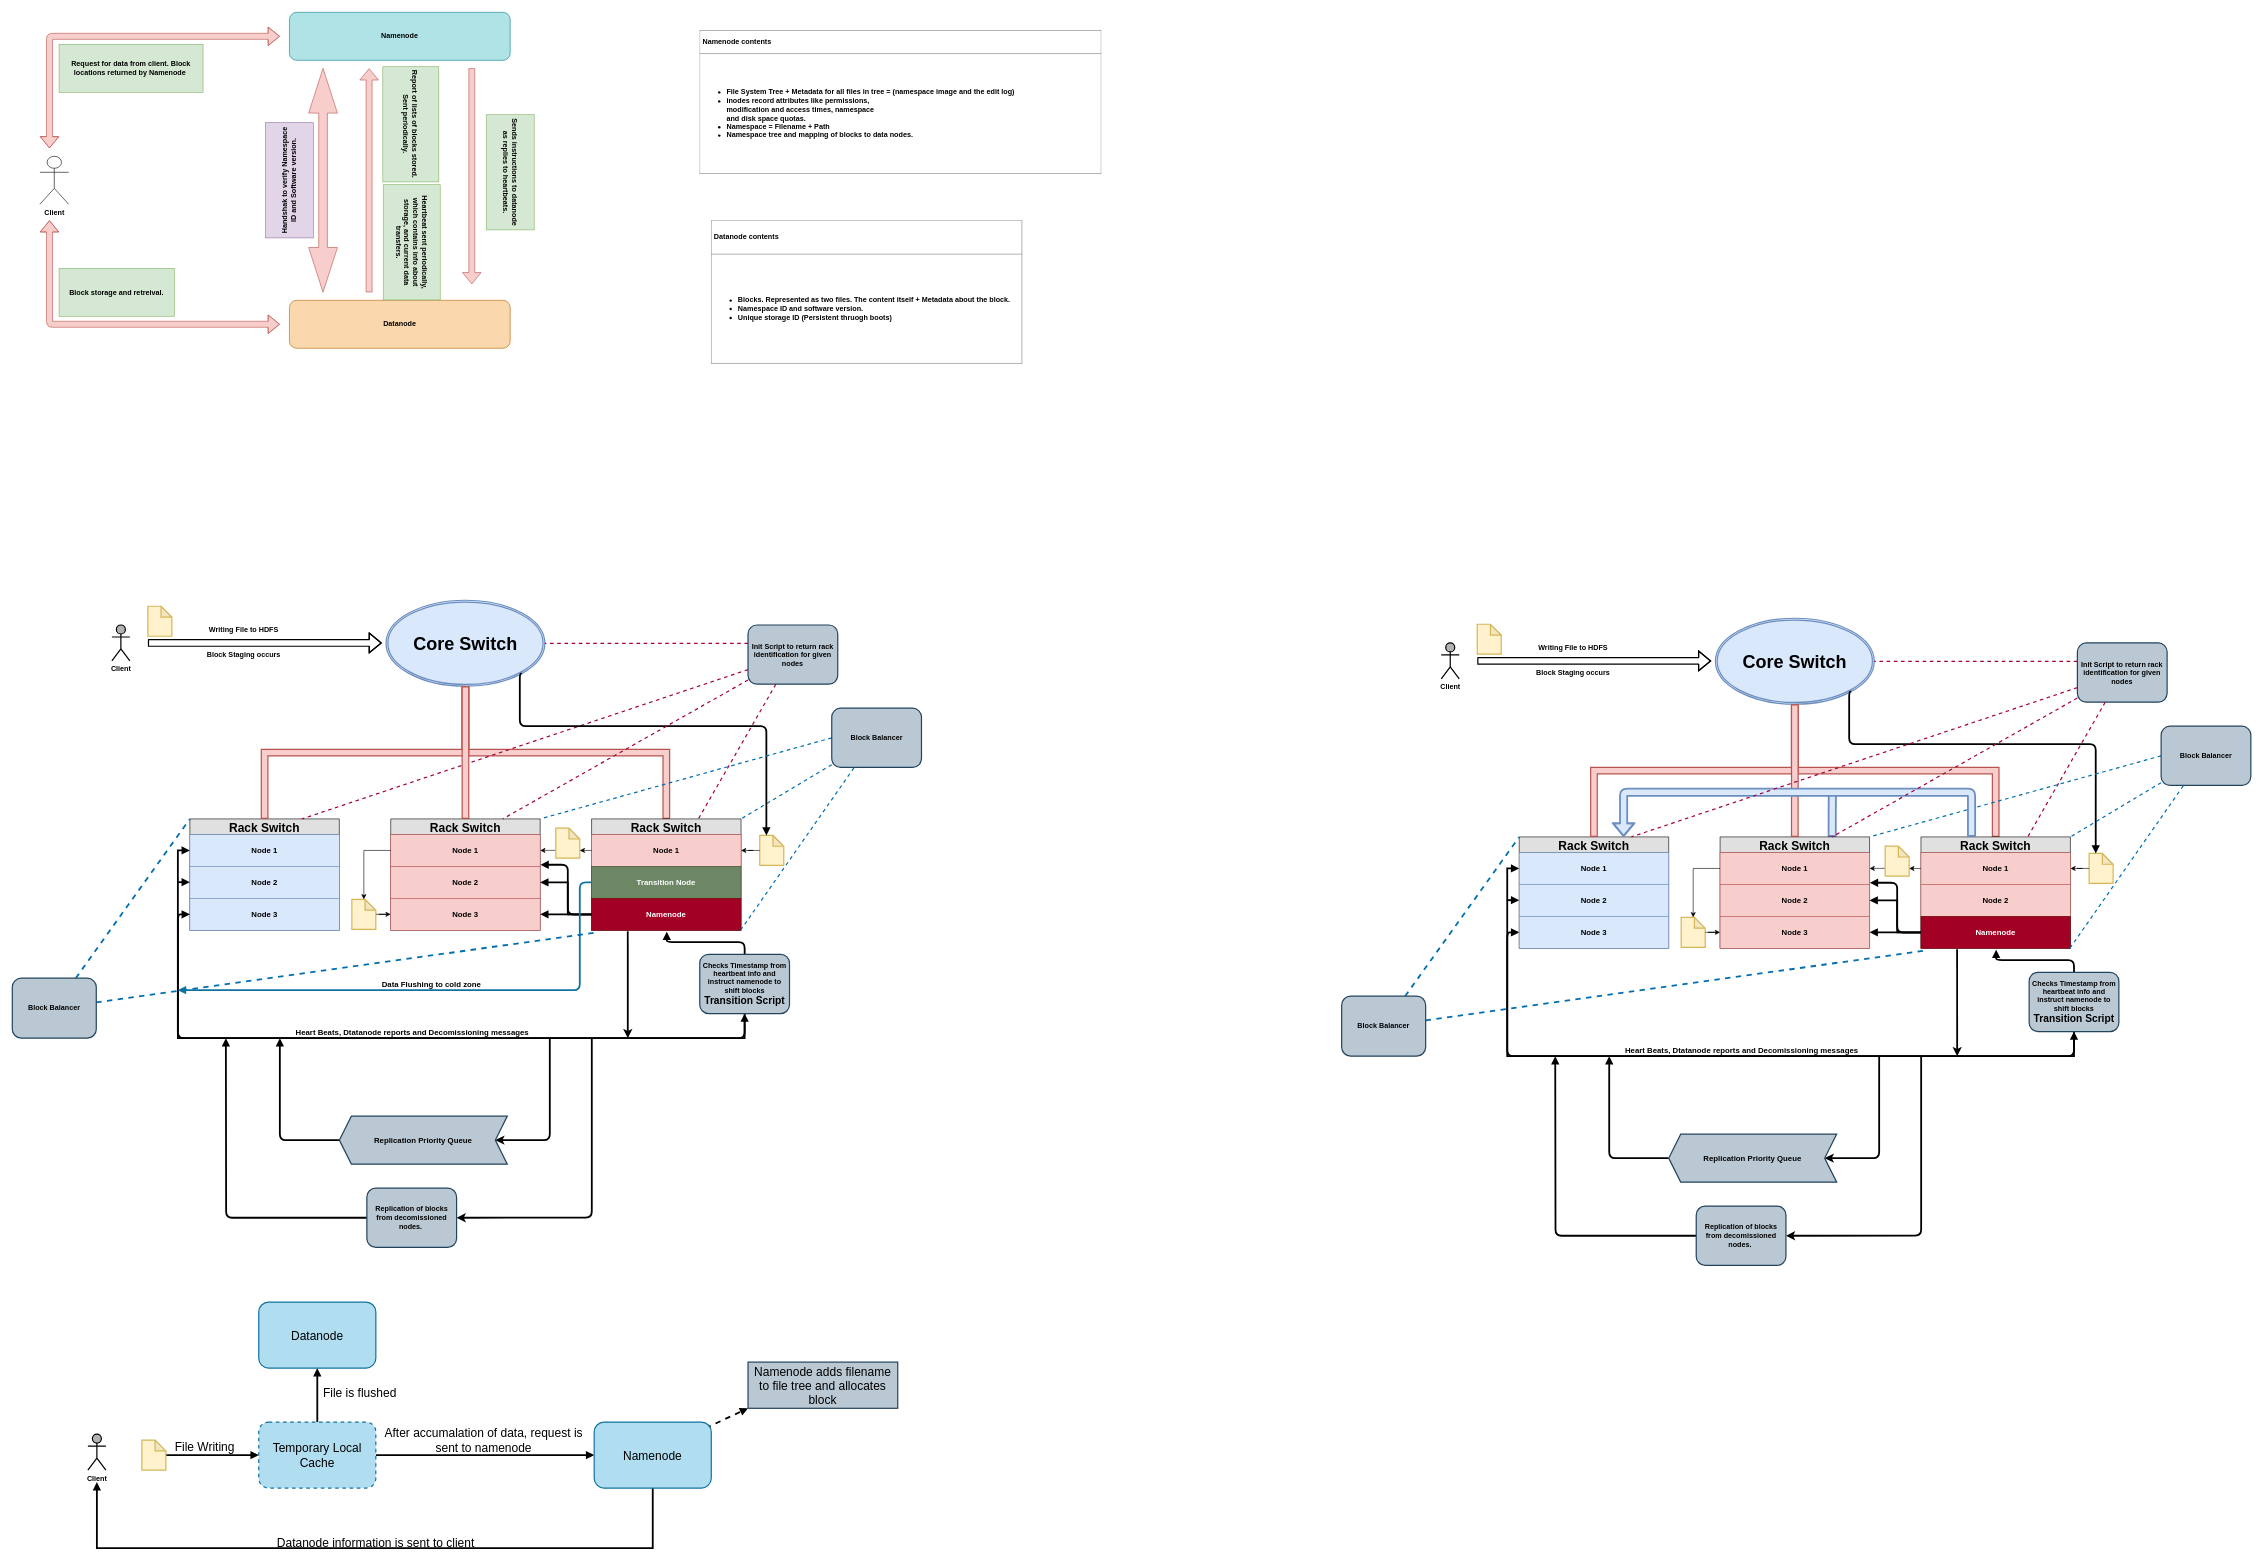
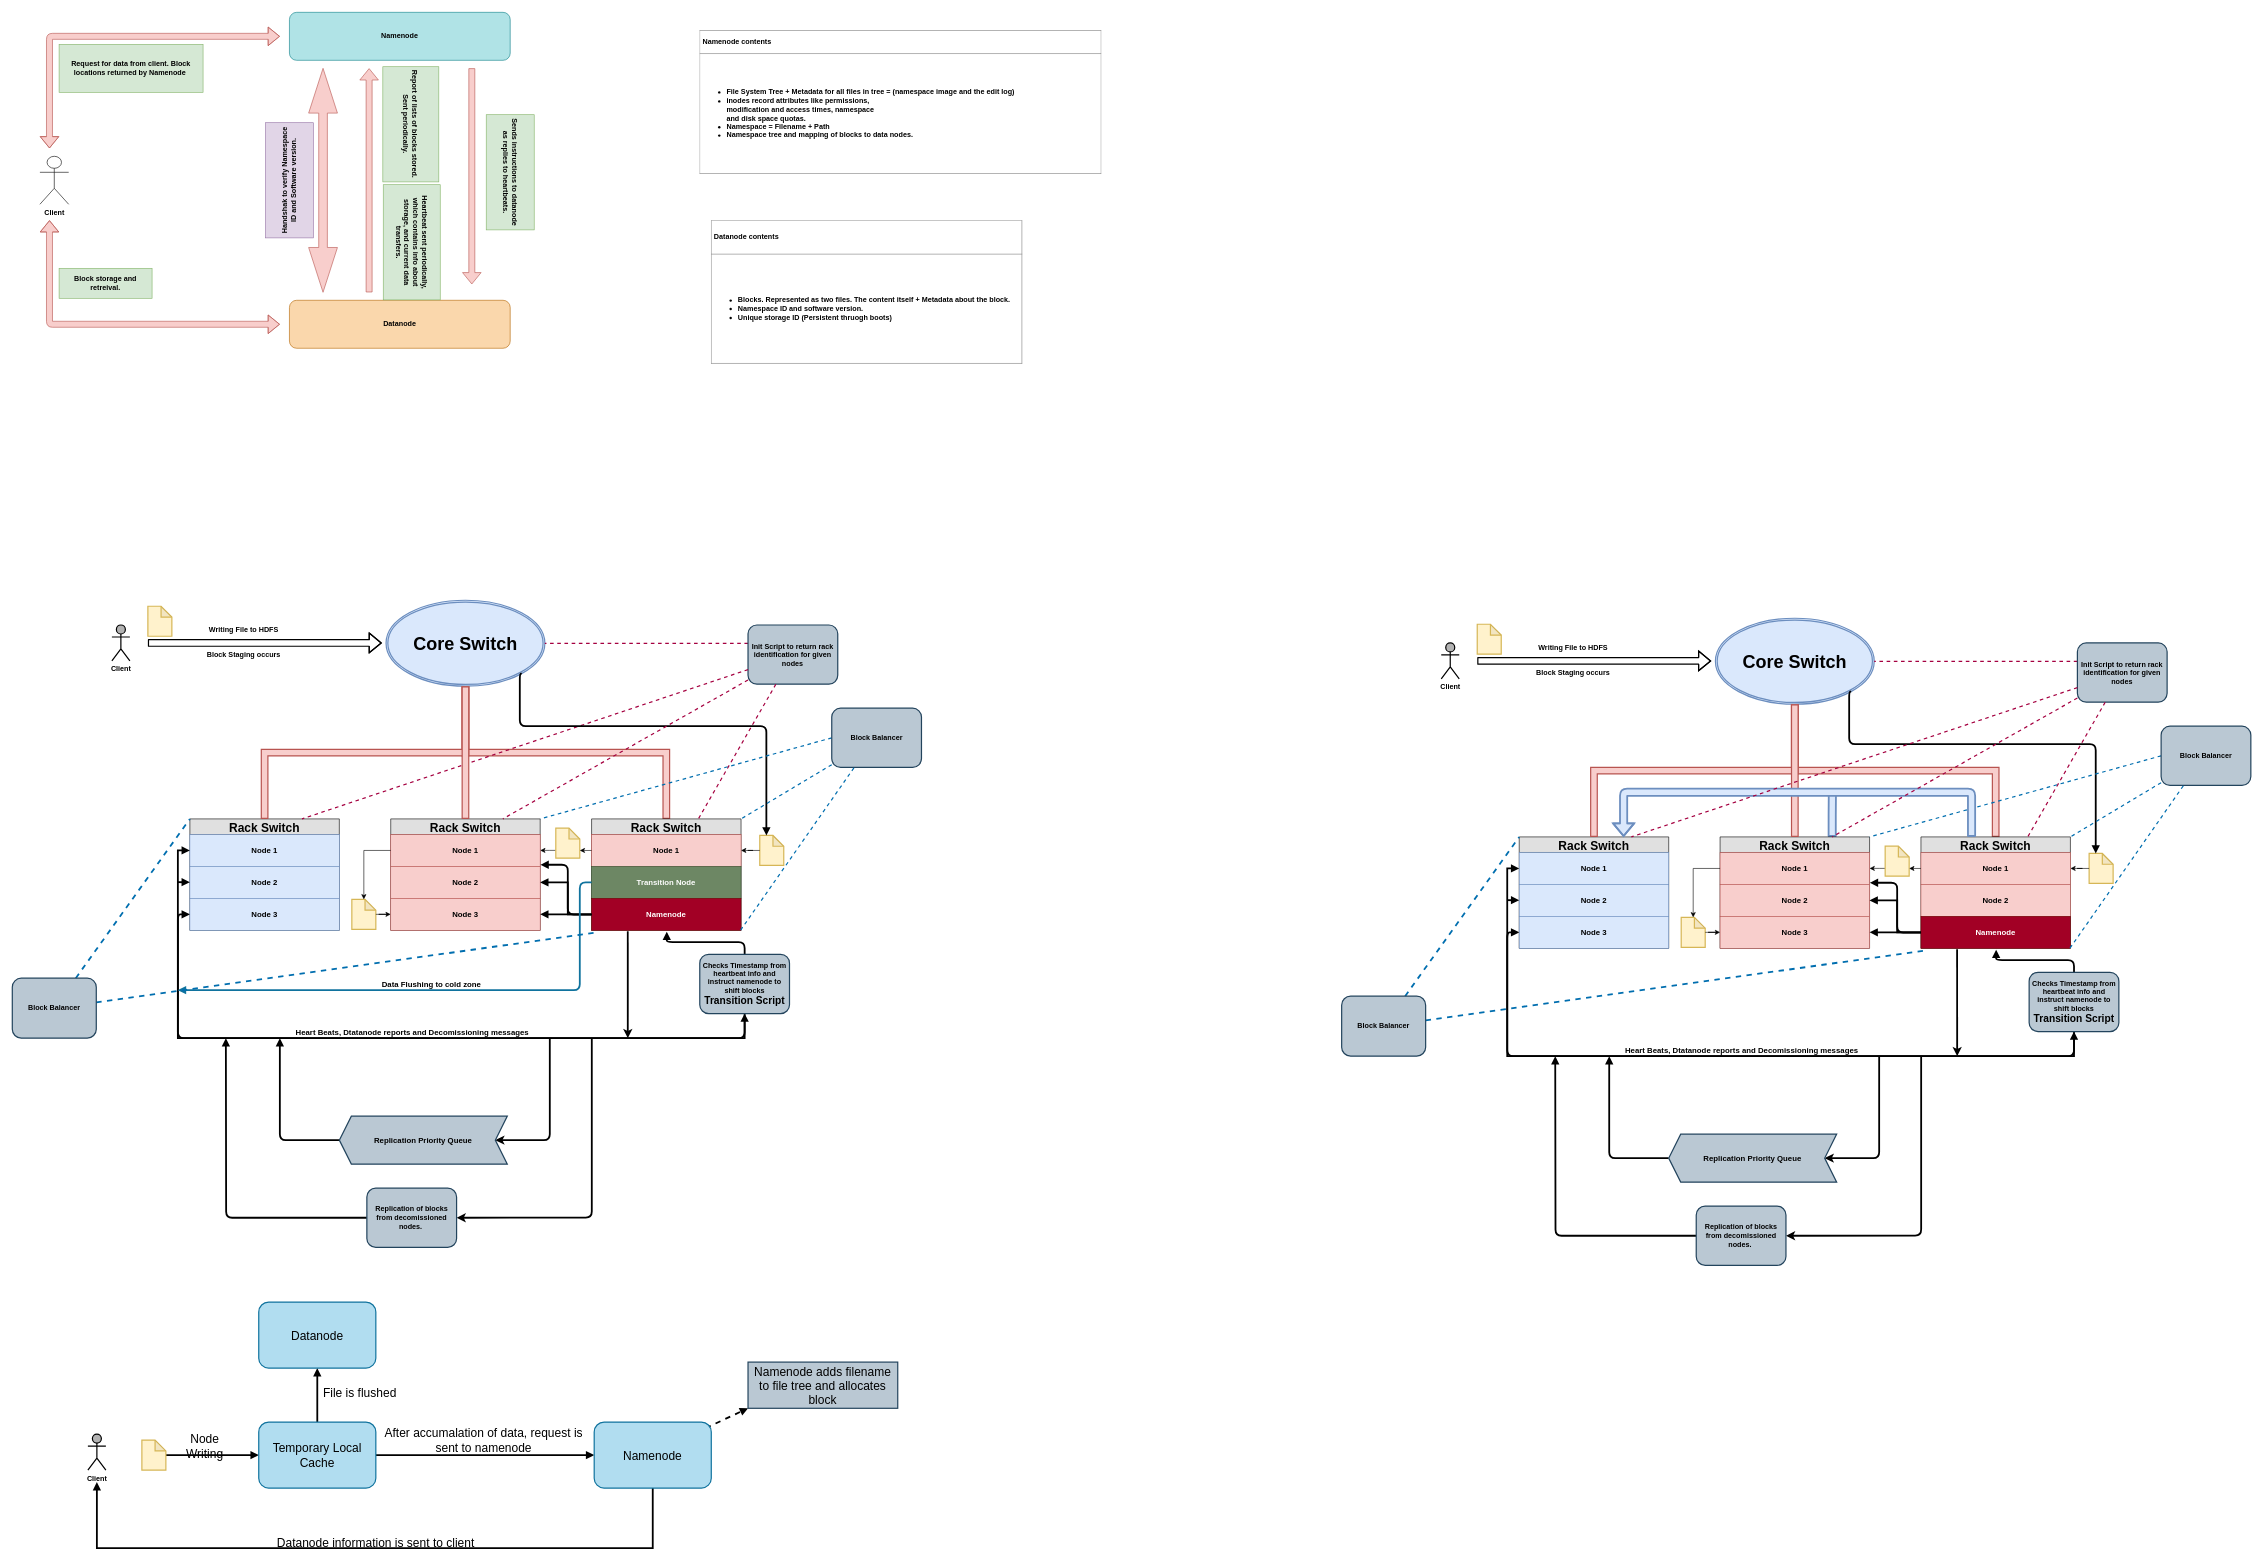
(117, 292) -> (106, 283)
(205, 1446) -> (205, 1446)
(317, 1455) -> (317, 1455)
